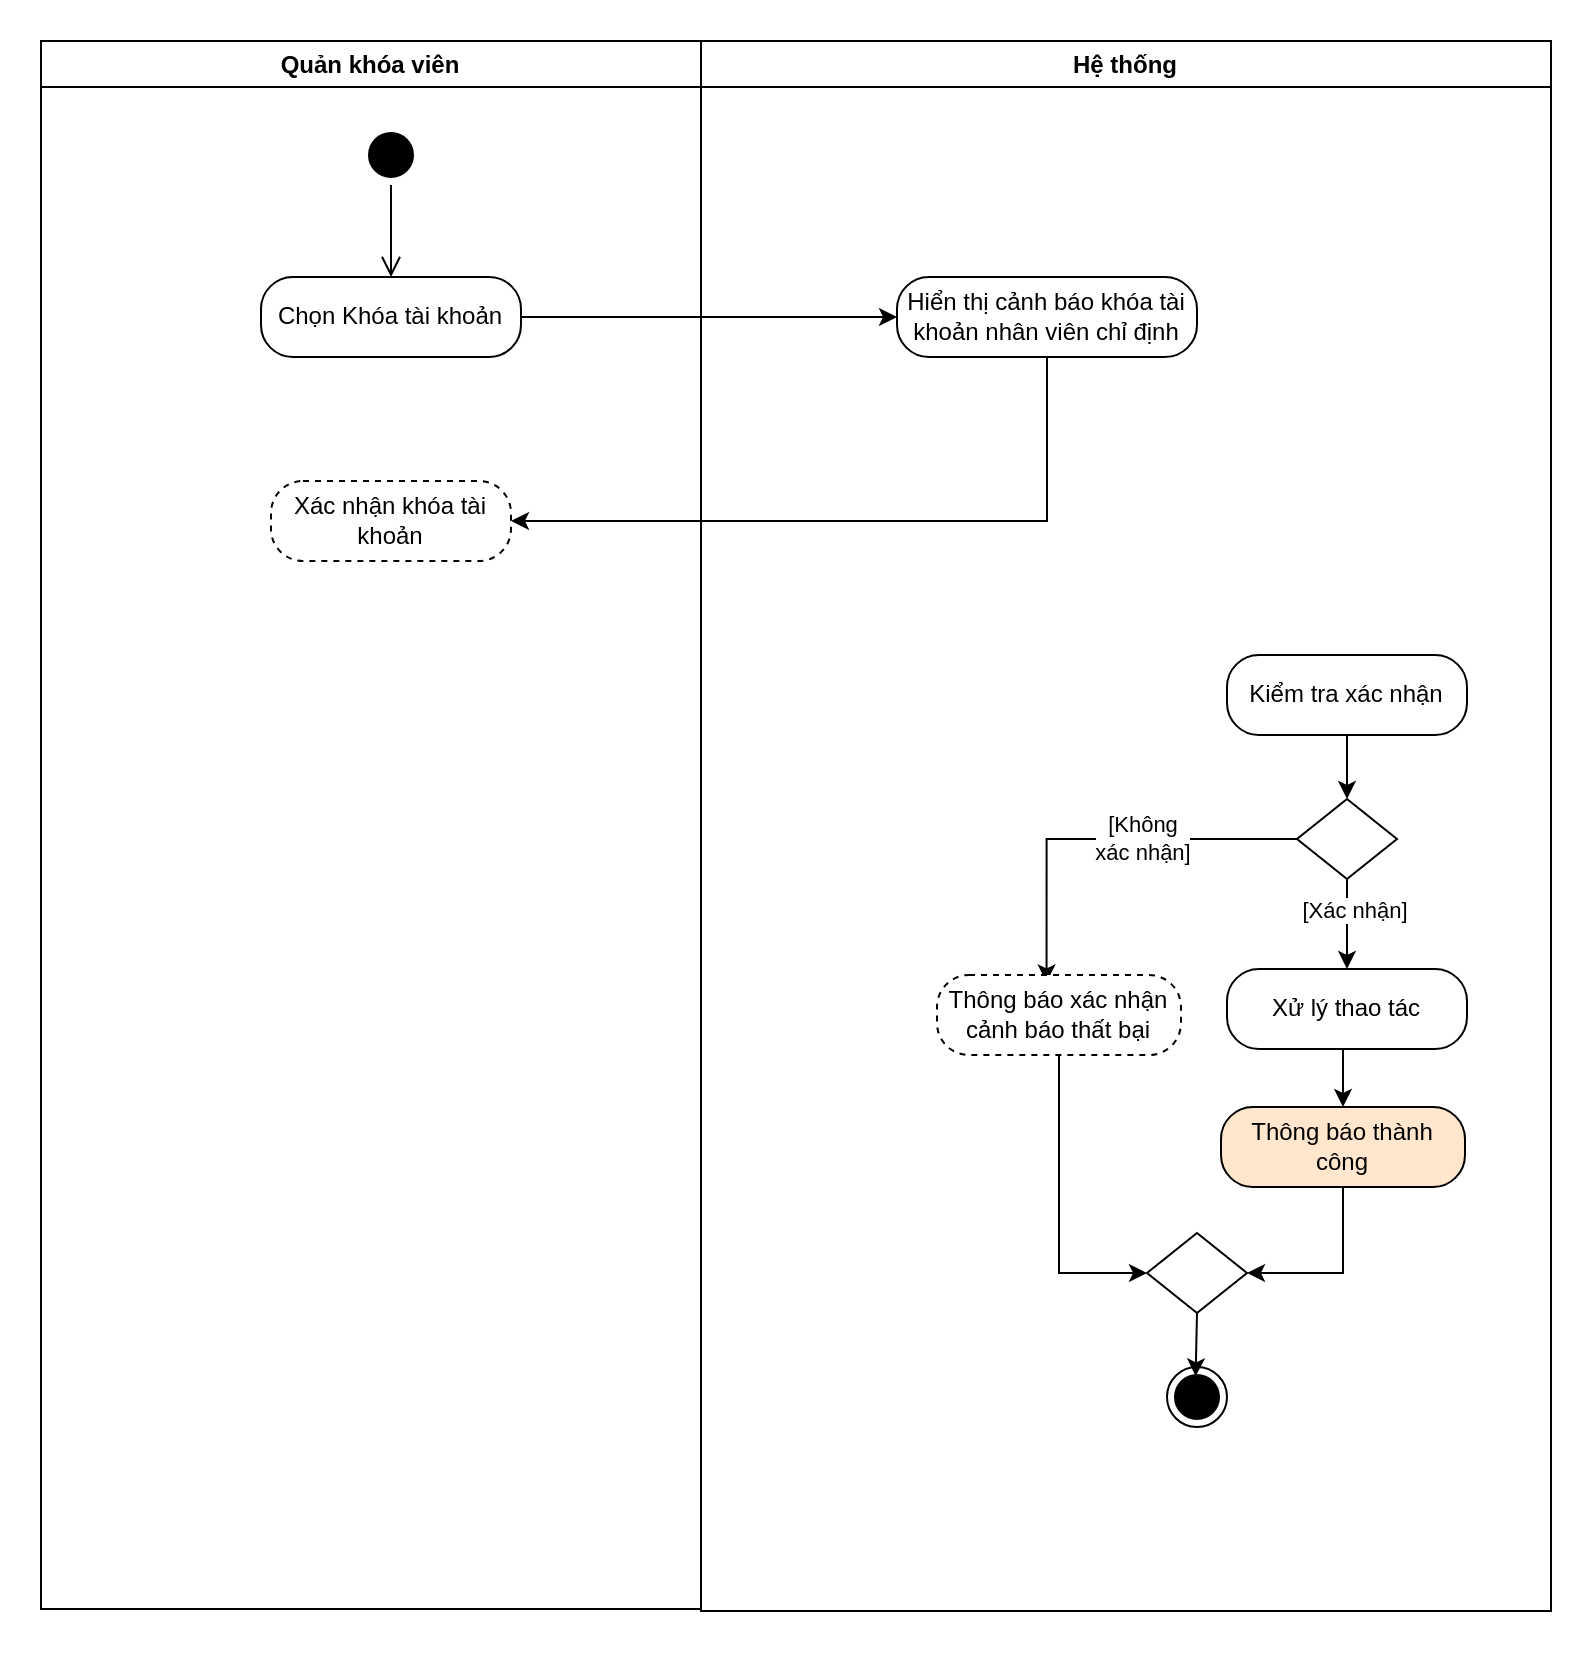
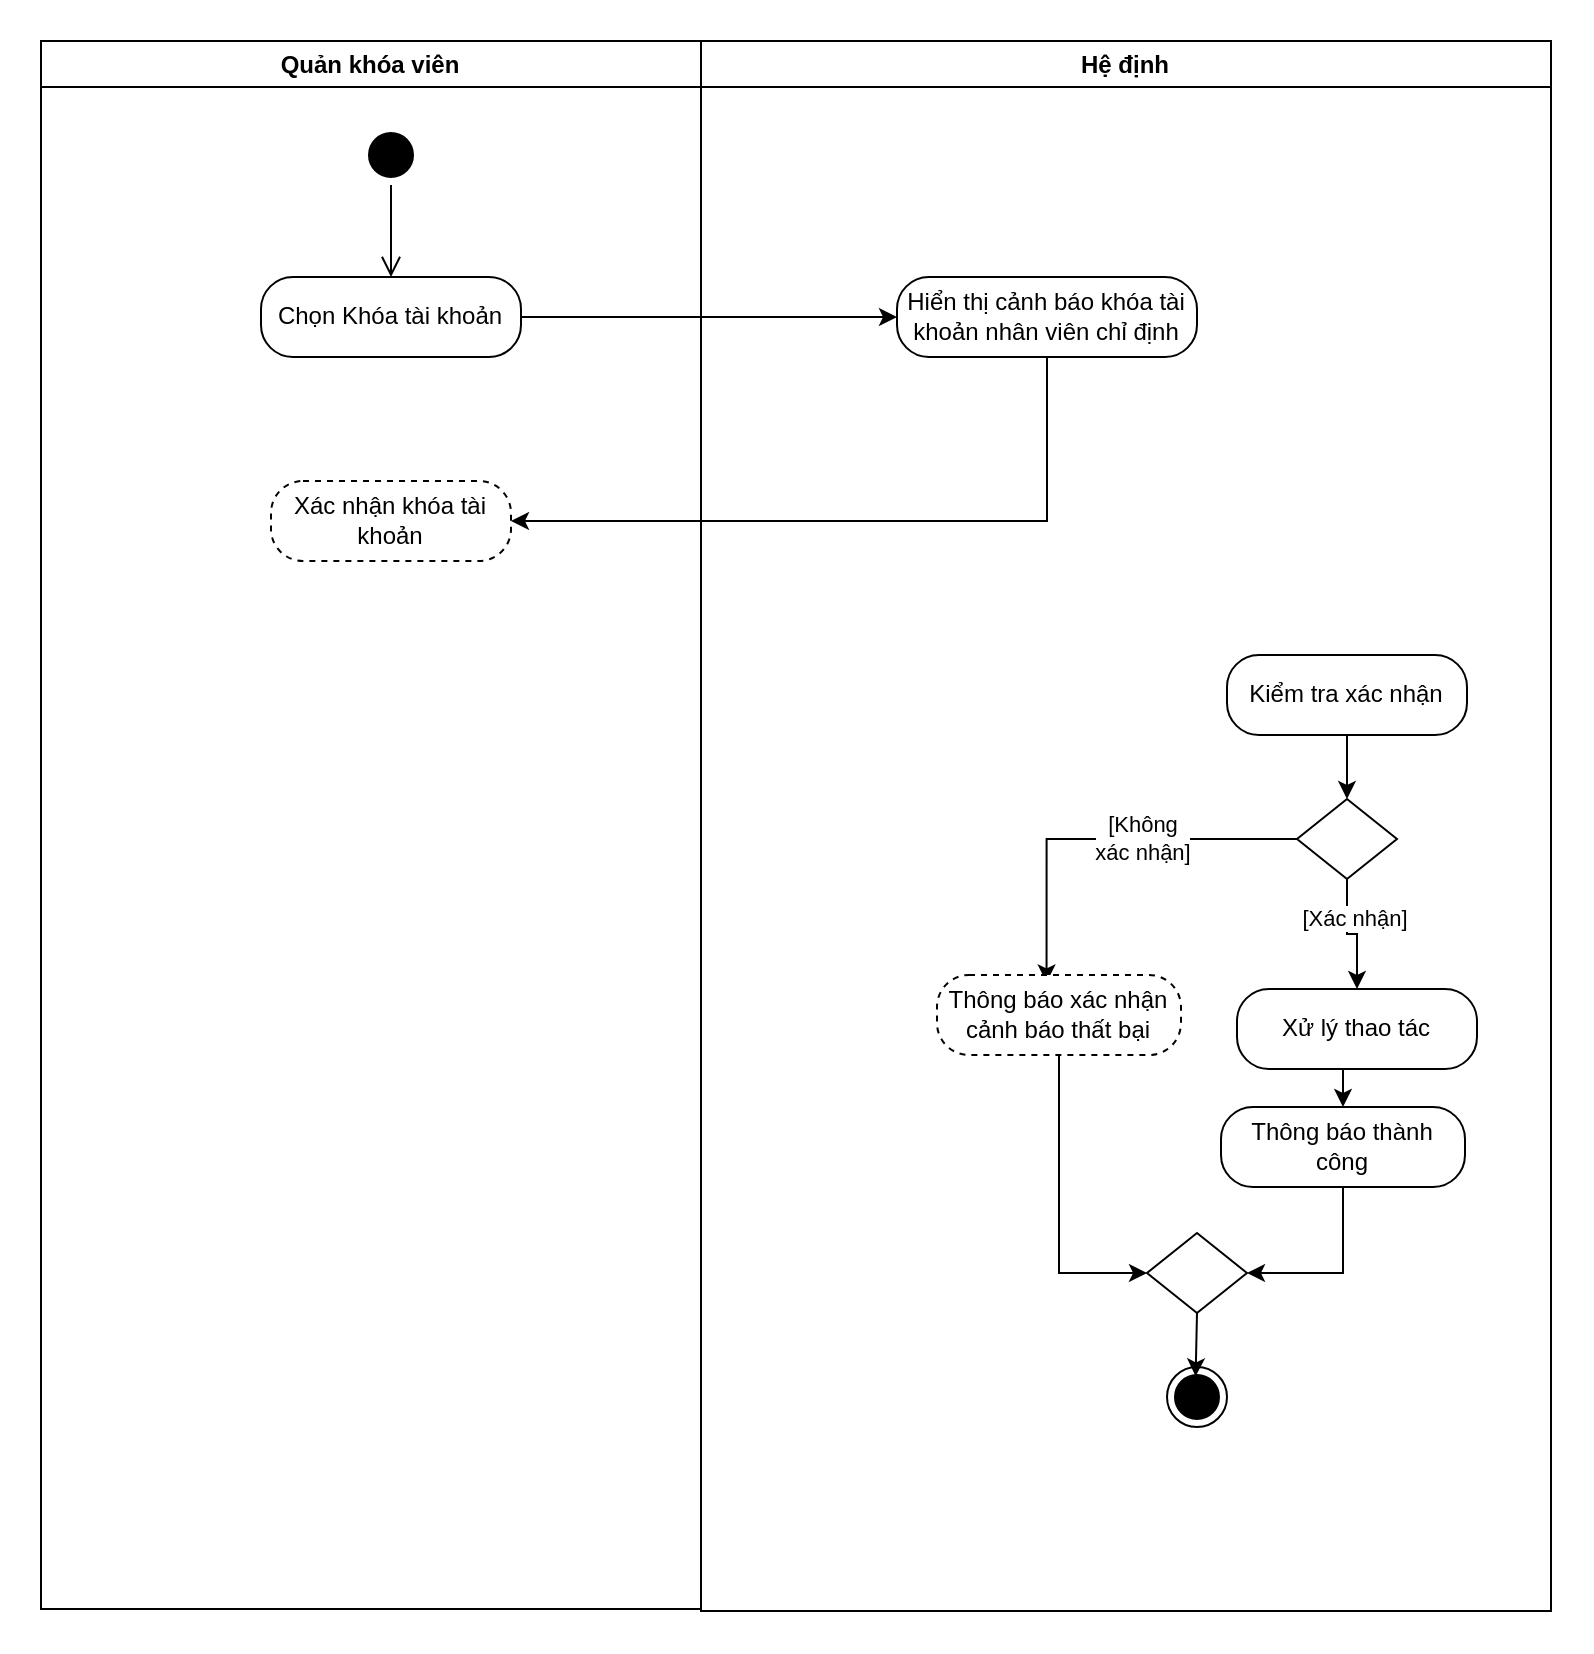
(1125, 65) -> (1125, 65)
(1347, 1009) -> (1357, 1029)
(1343, 1147) -> (1343, 1147)
